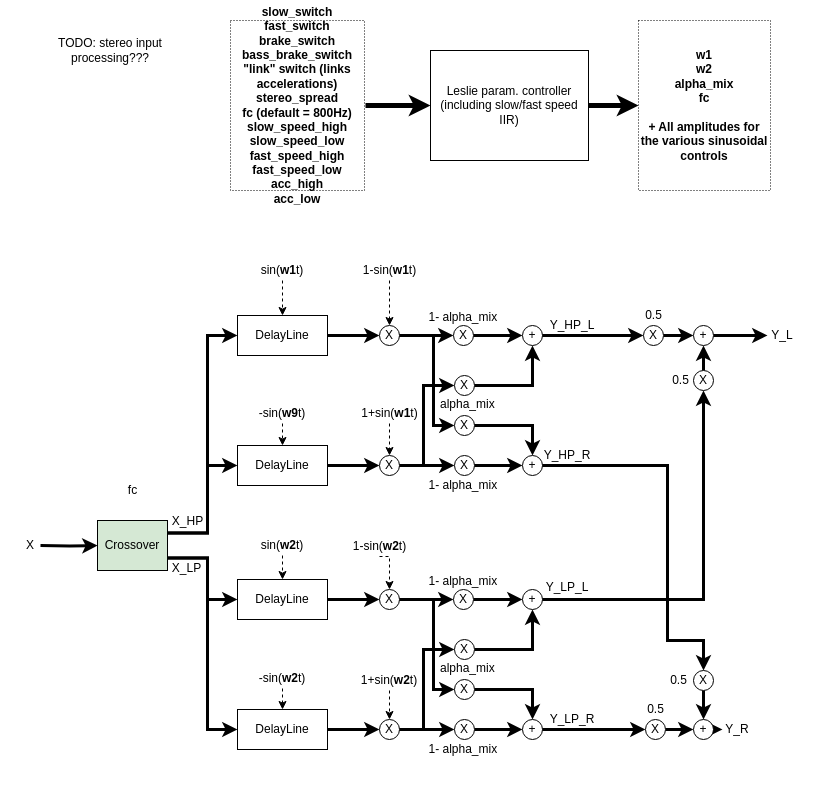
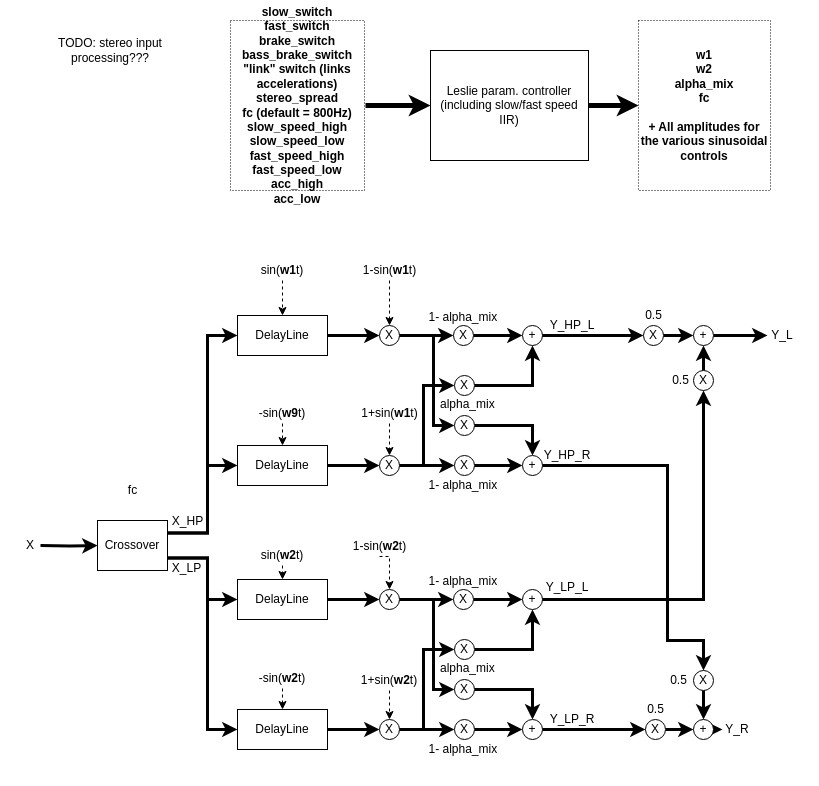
(133, 546) -> (133, 546)
(283, 546) -> (283, 556)
